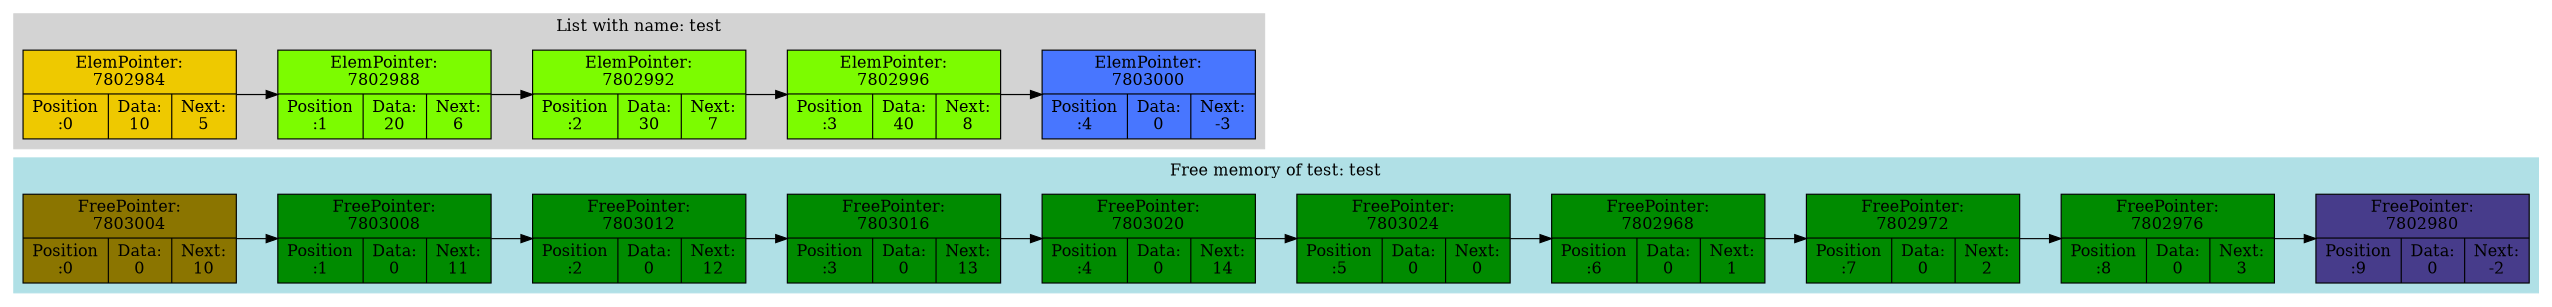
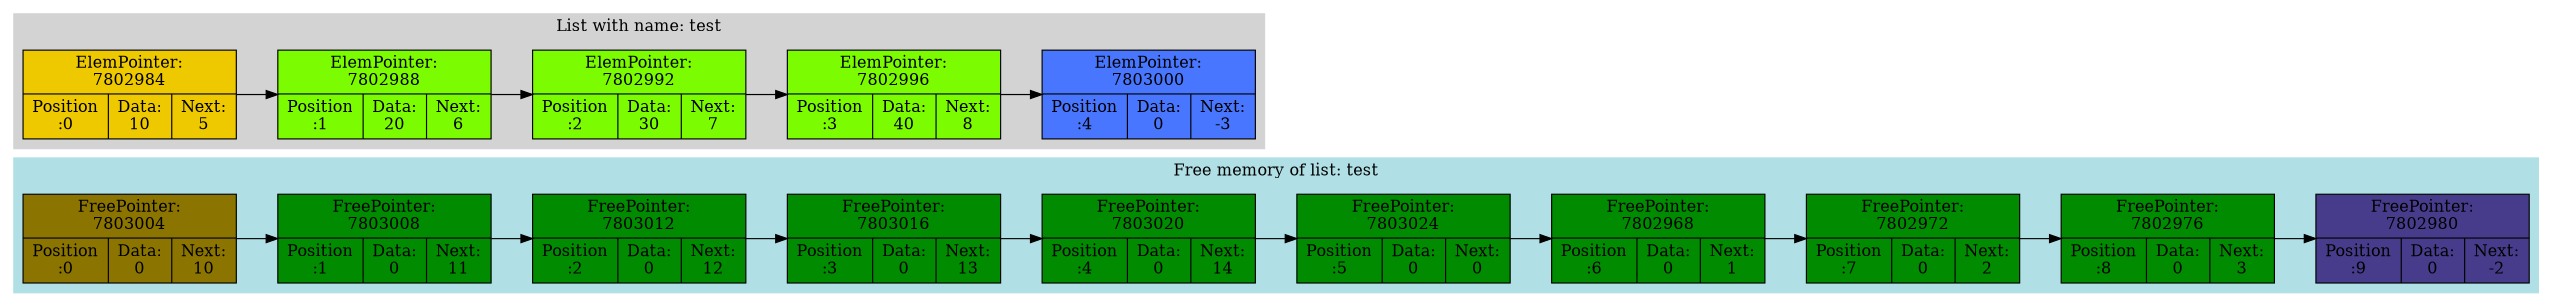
(1276, 171) -> (1276, 171)
